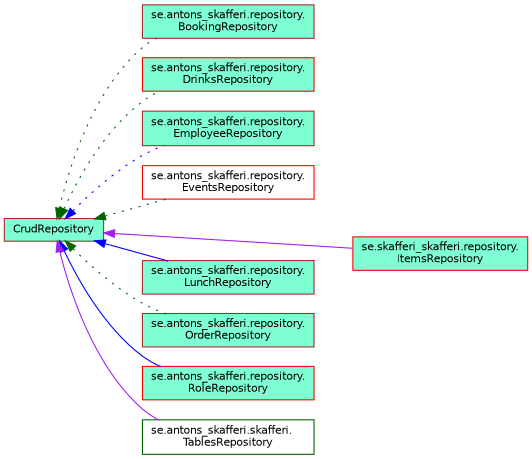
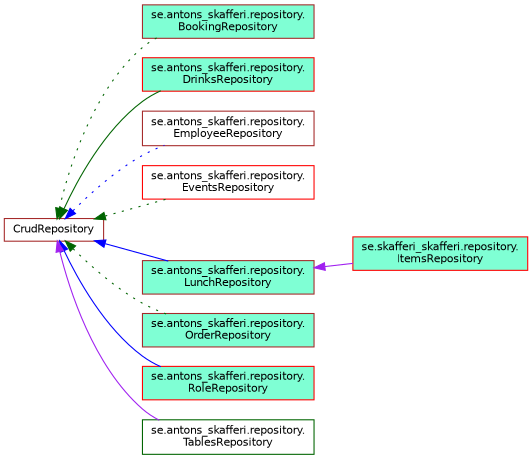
(228, 128) -> (228, 128)
(103, 142) -> (103, 142)
(54, 230) -> (54, 230)
(234, 241) -> (339, 265)
(228, 437) -> (228, 437)
